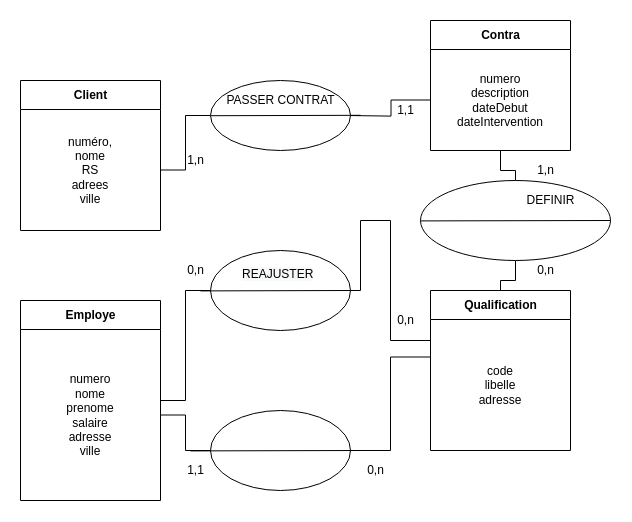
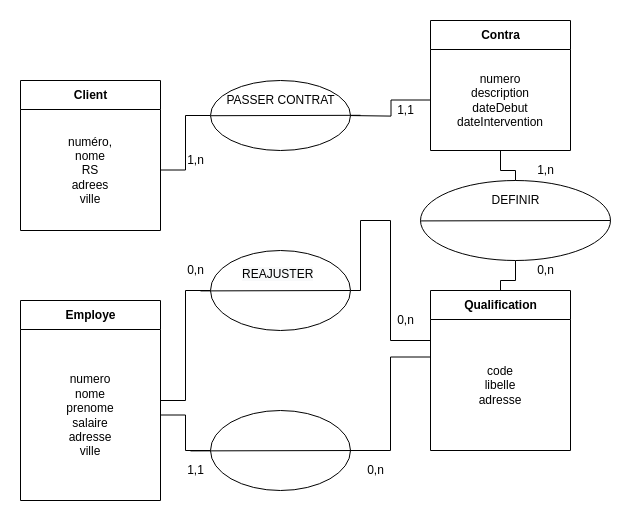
(551, 201) -> (516, 201)
